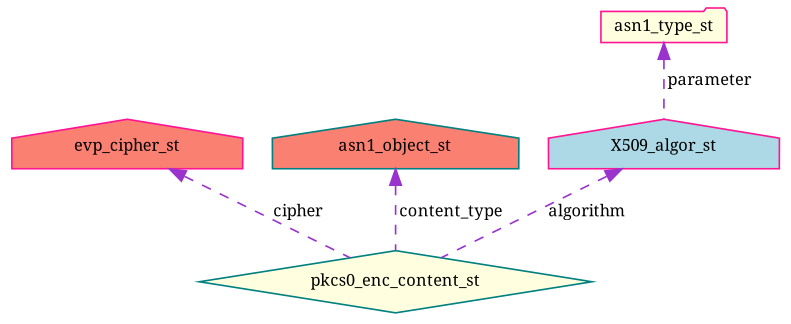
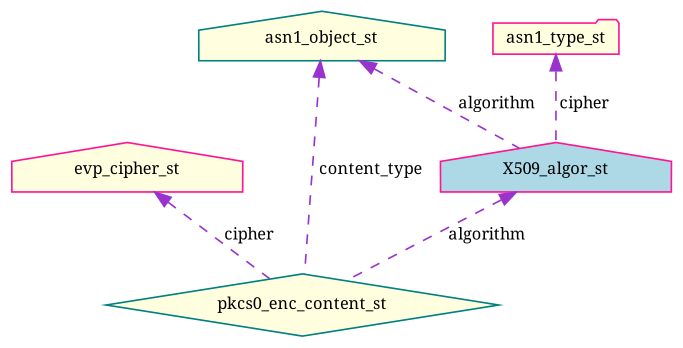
(708, 81) -> (583, 104)
none -> (447, 109)
(127, 147) -> (127, 170)
(396, 147) -> (322, 39)
